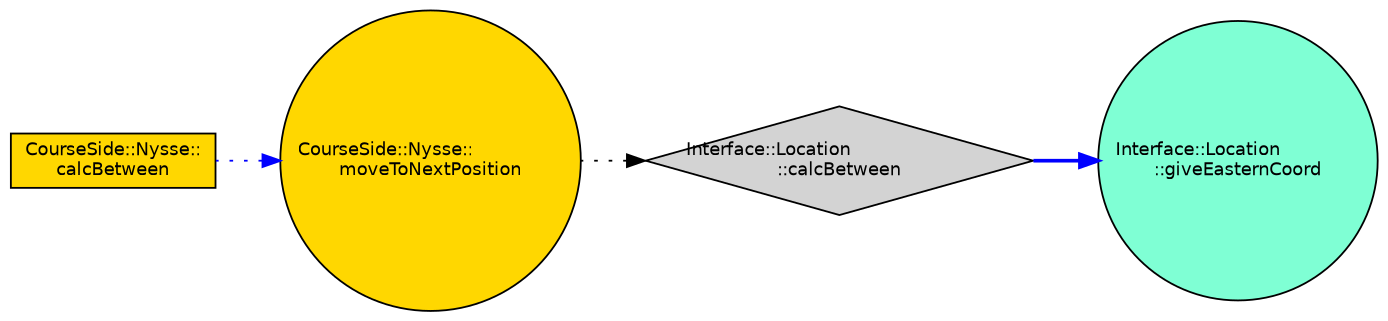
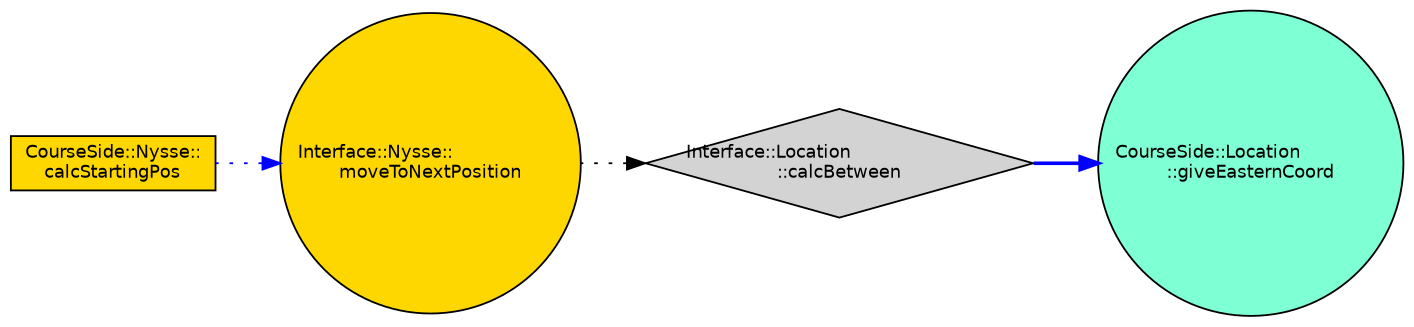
(113, 161) -> (113, 163)
(431, 161) -> (431, 163)
(1238, 161) -> (1251, 163)
